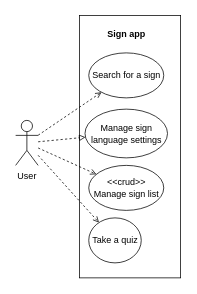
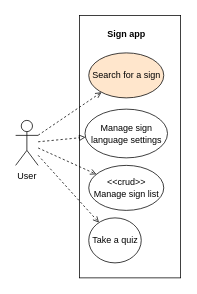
(126, 75) -> (126, 75)
